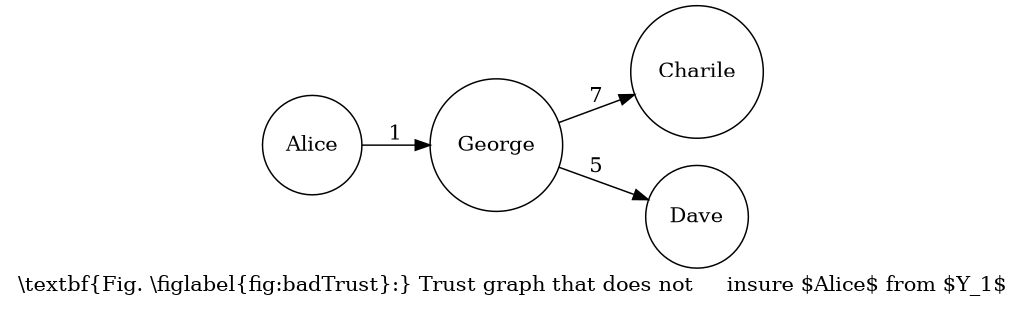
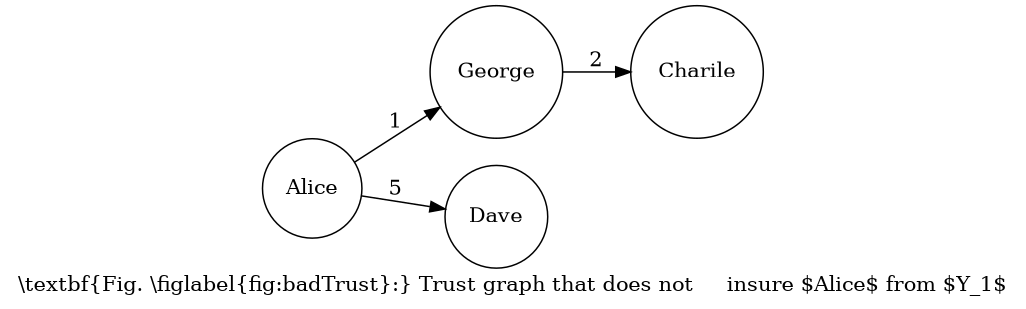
(597, 97) -> (597, 61)
(596, 181) -> (396, 201)
